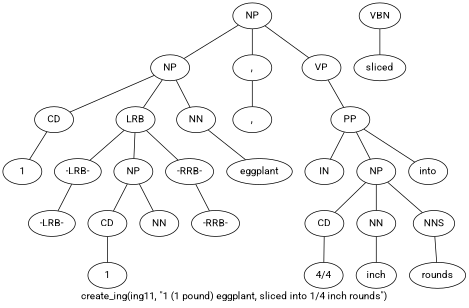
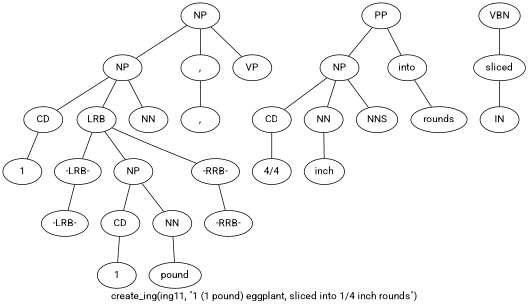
(336, 94) -> none
(337, 146) -> (500, 94)
(260, 172) -> none
(436, 249) -> (423, 93)
none -> (175, 275)
